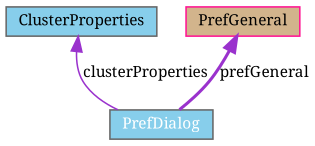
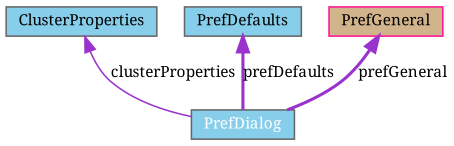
none -> (243, 22)
